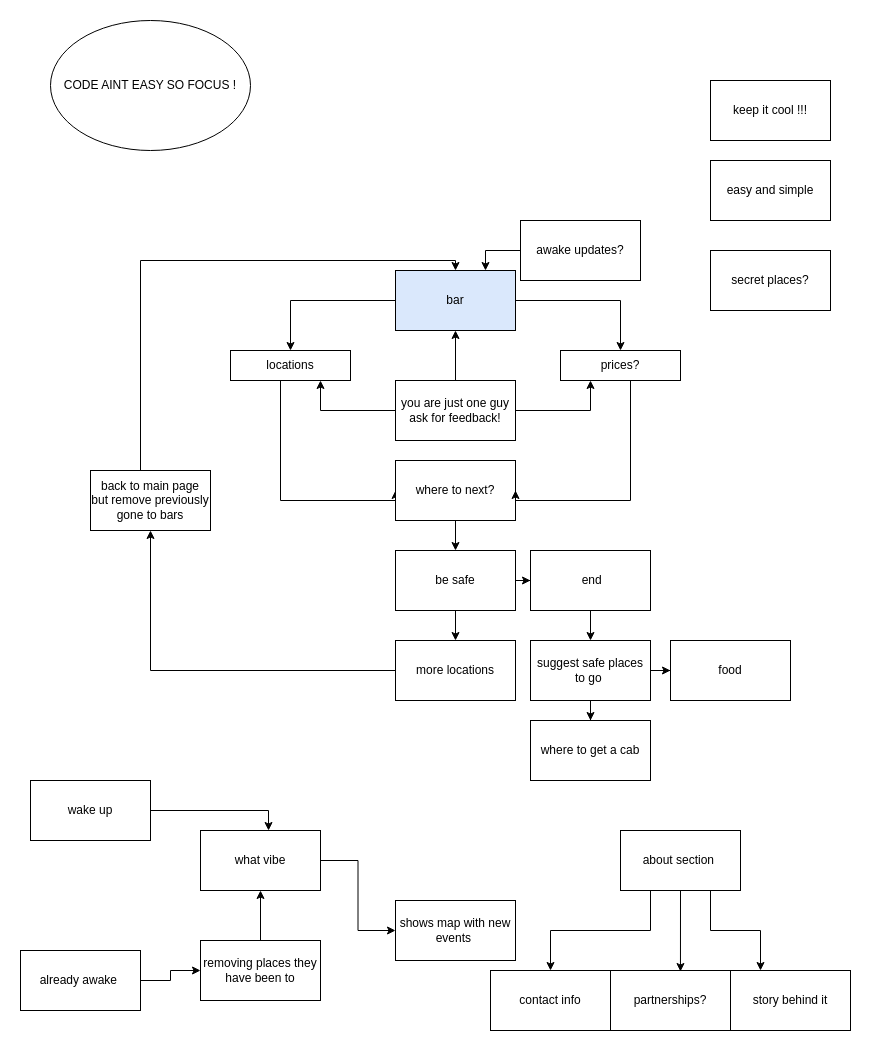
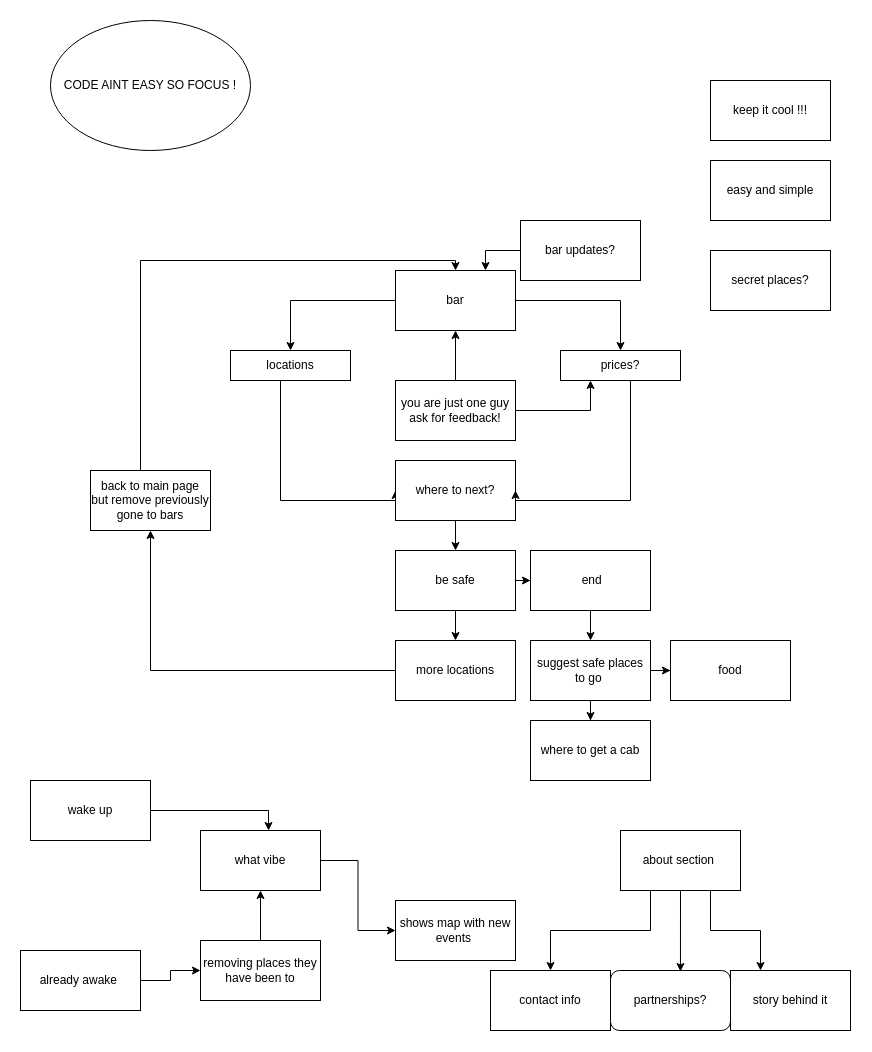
(581, 251) -> (581, 251)
(456, 301) -> (456, 301)
(347, 411) -> none
(671, 1001) -> (671, 1001)
